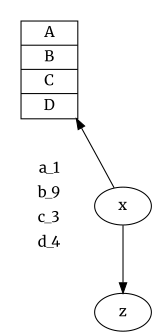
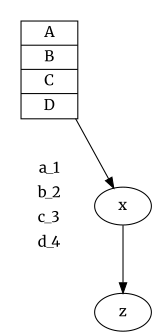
(98, 158) -> (93, 150)
(49, 193) -> (49, 193)
